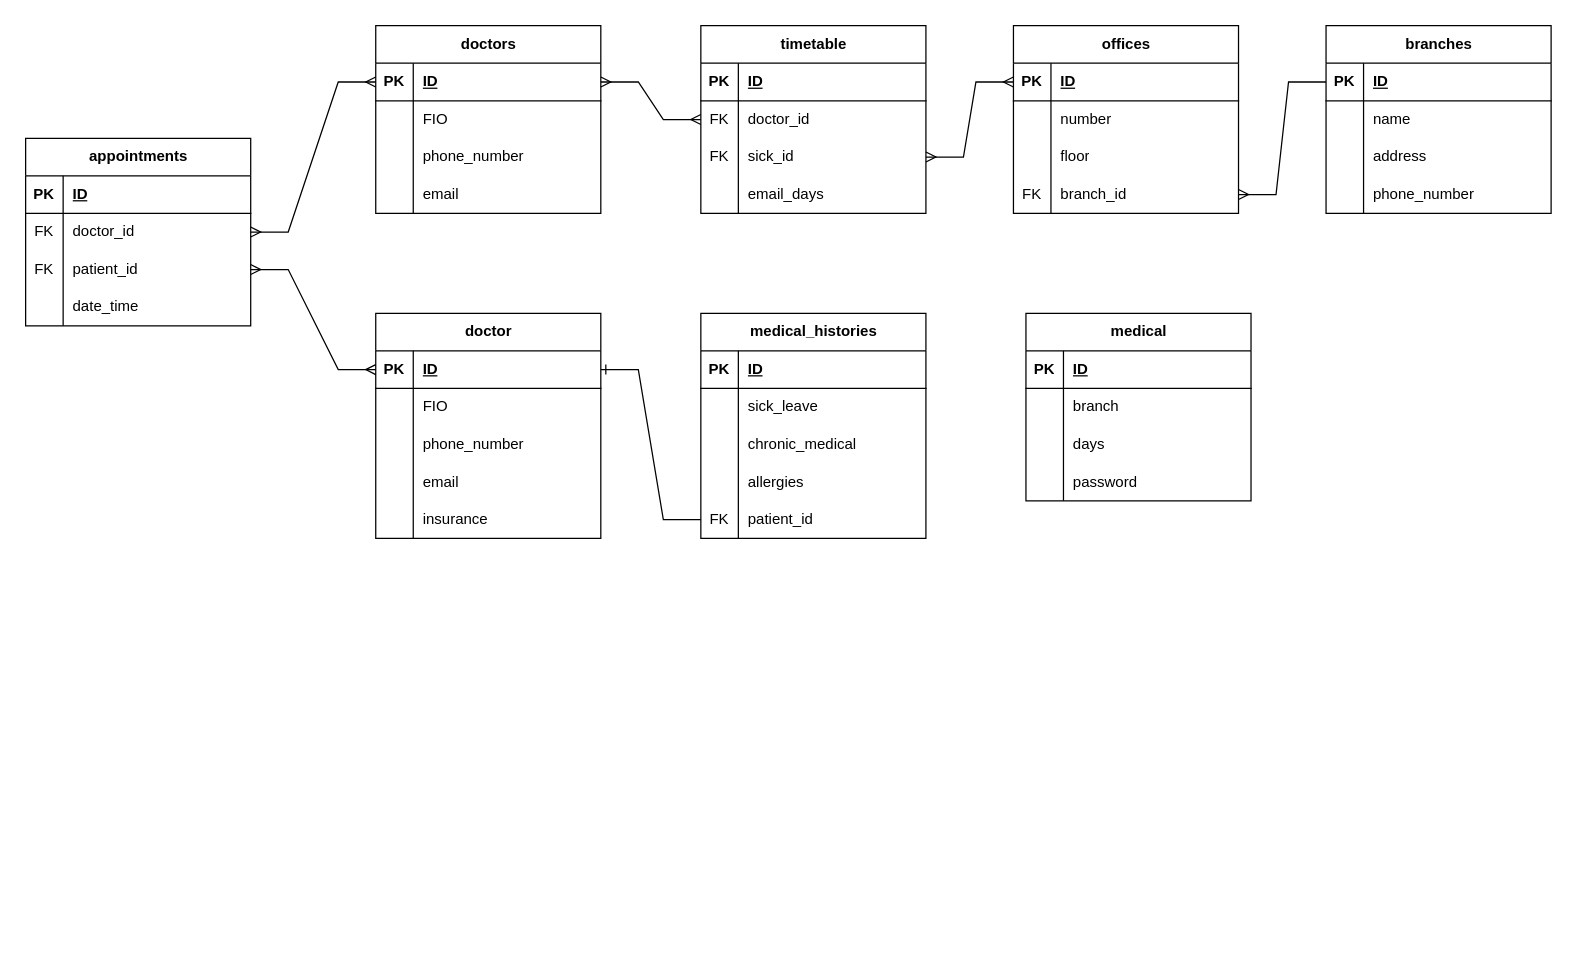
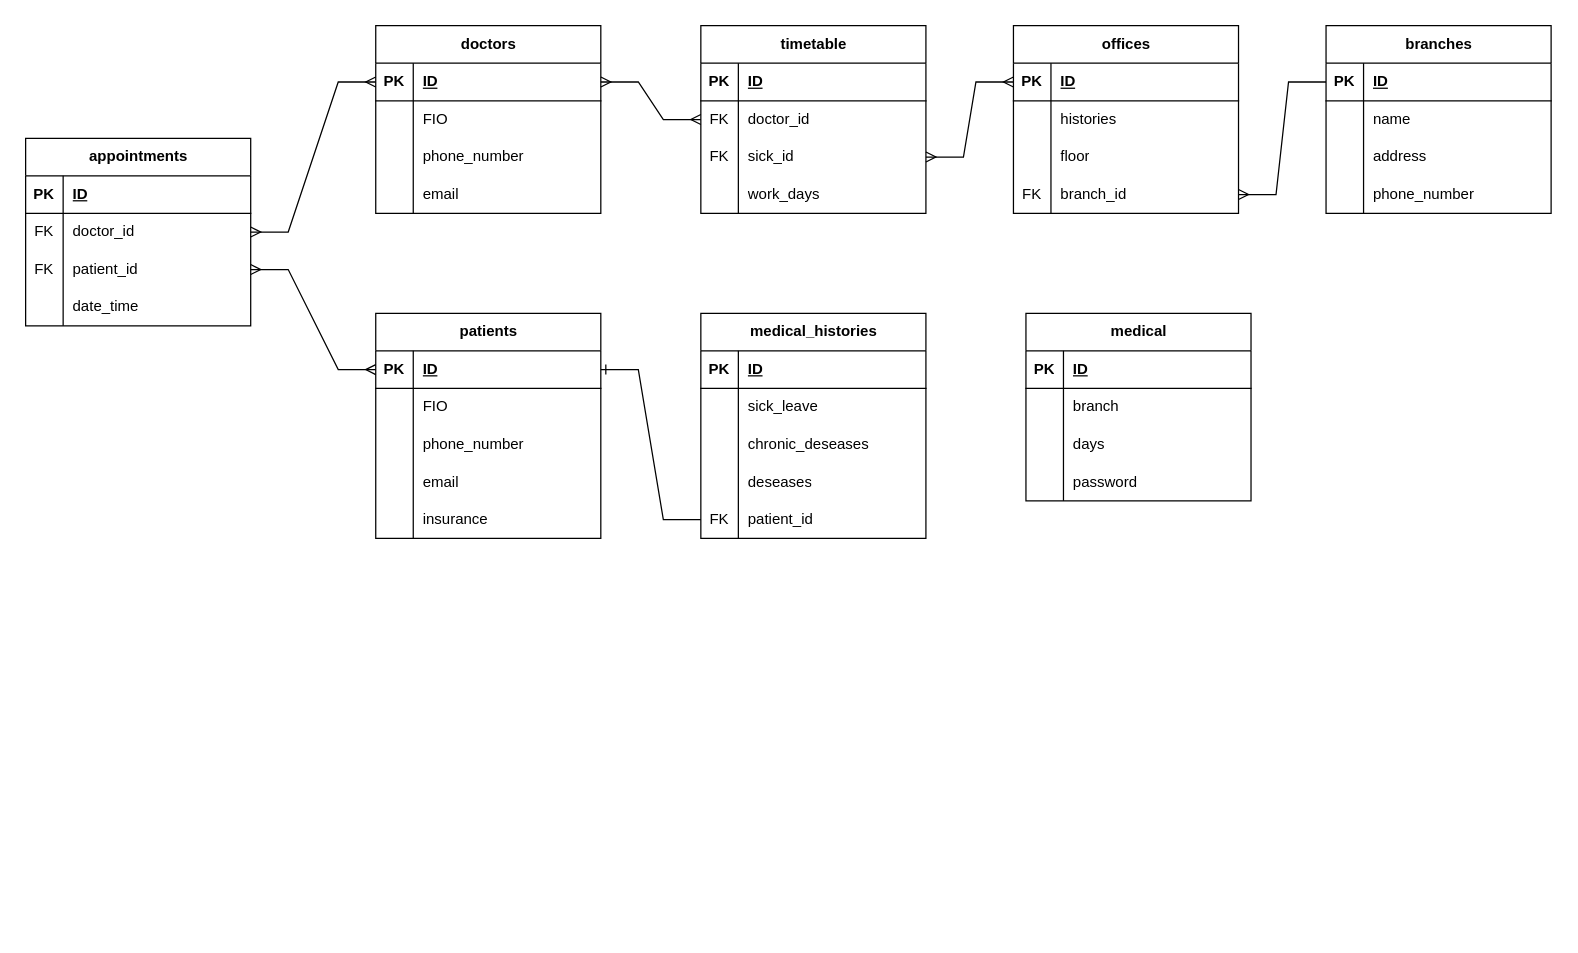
(1086, 119) -> (1095, 119)
(786, 194) -> (786, 194)
(489, 332) -> (489, 332)
(805, 444) -> (813, 444)
(780, 482) -> (782, 482)
